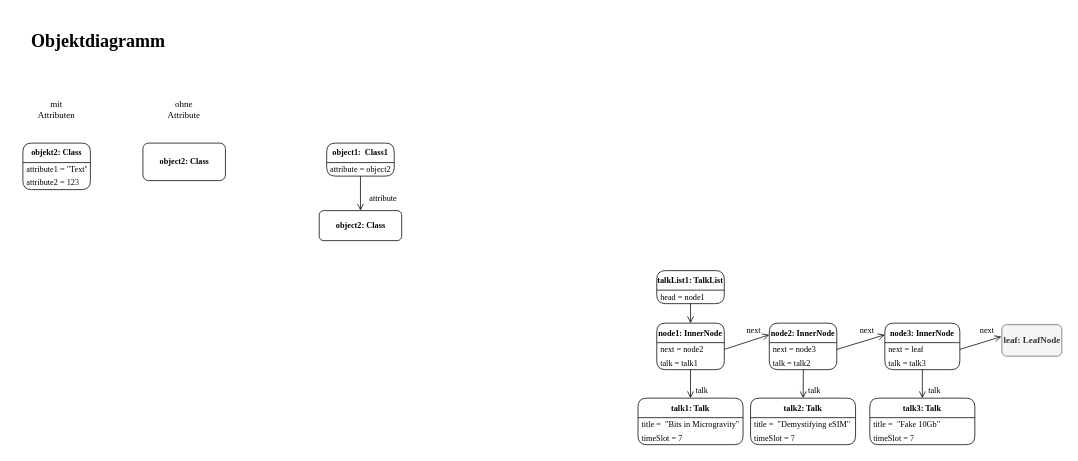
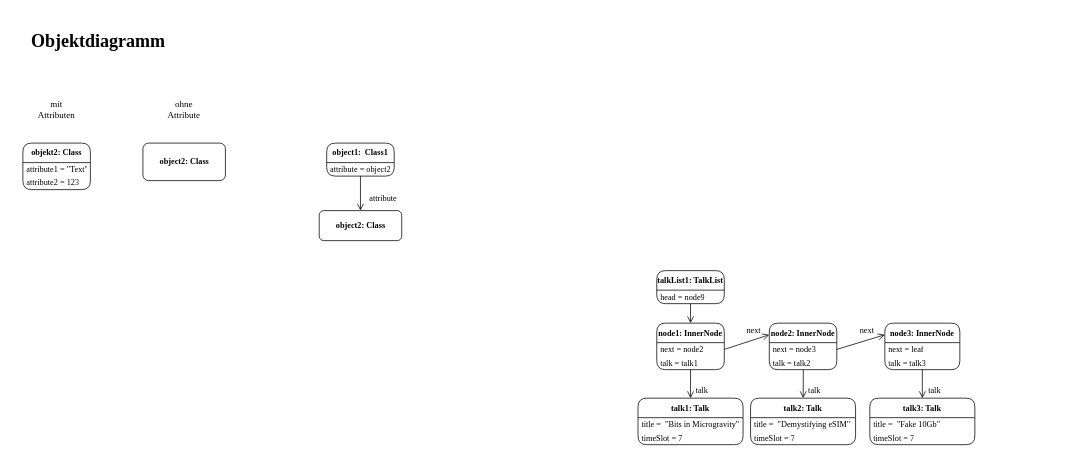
(686, 297) -> (686, 297)
(1032, 340) -> none
(980, 343) -> none
